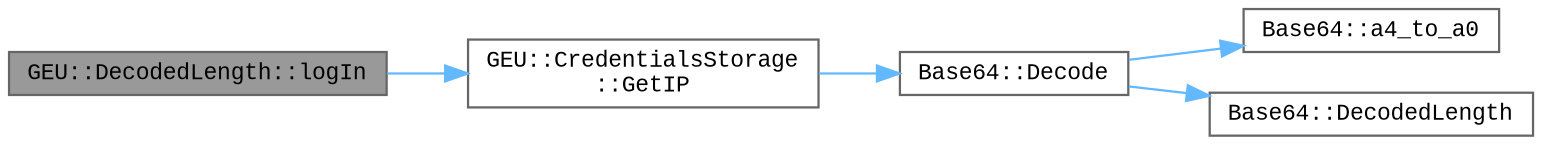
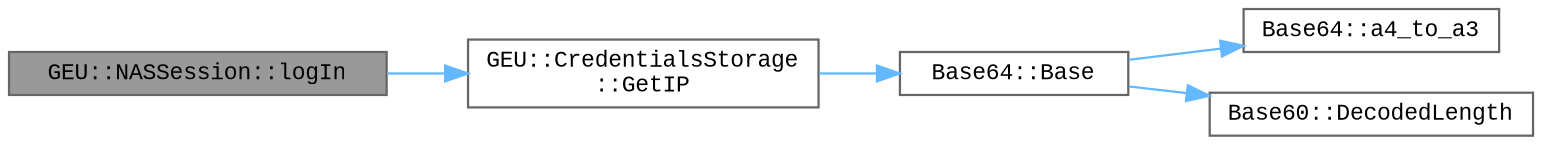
(1371, 31) -> (1371, 31)
(198, 73) -> (198, 73)
(1014, 73) -> (1014, 73)
(1371, 114) -> (1371, 114)
